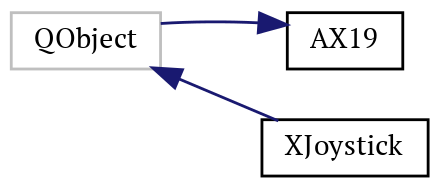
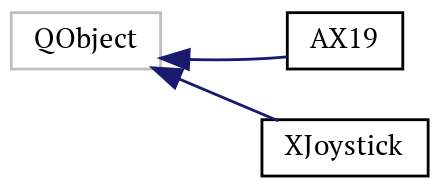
(209, 22) -> (238, 60)
